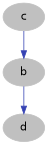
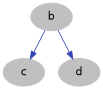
(24, 41) -> (39, 41)
